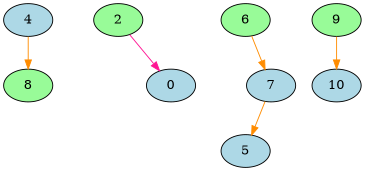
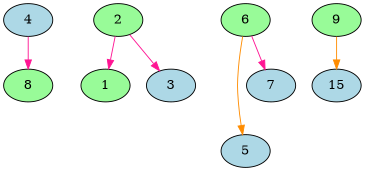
(28, 48) -> (28, 48)
(257, 49) -> (257, 49)
none -> (106, 86)
(171, 86) -> (171, 86)
(337, 86) -> (337, 86)
(260, 114) -> (238, 81)
